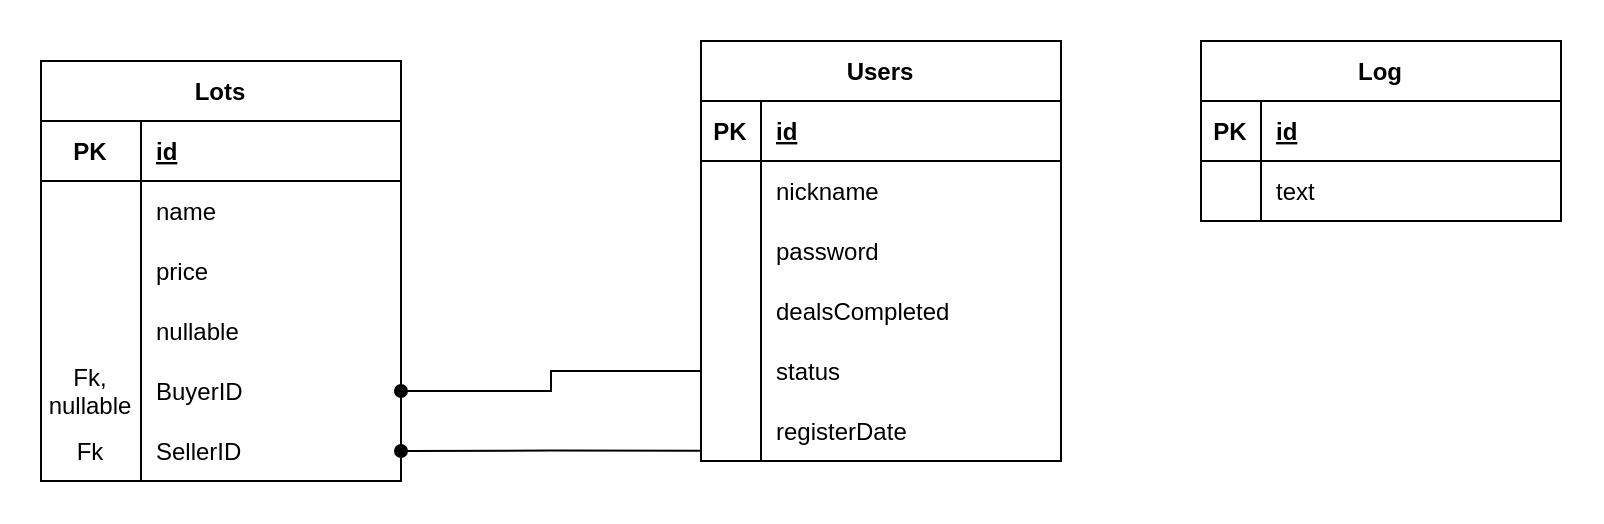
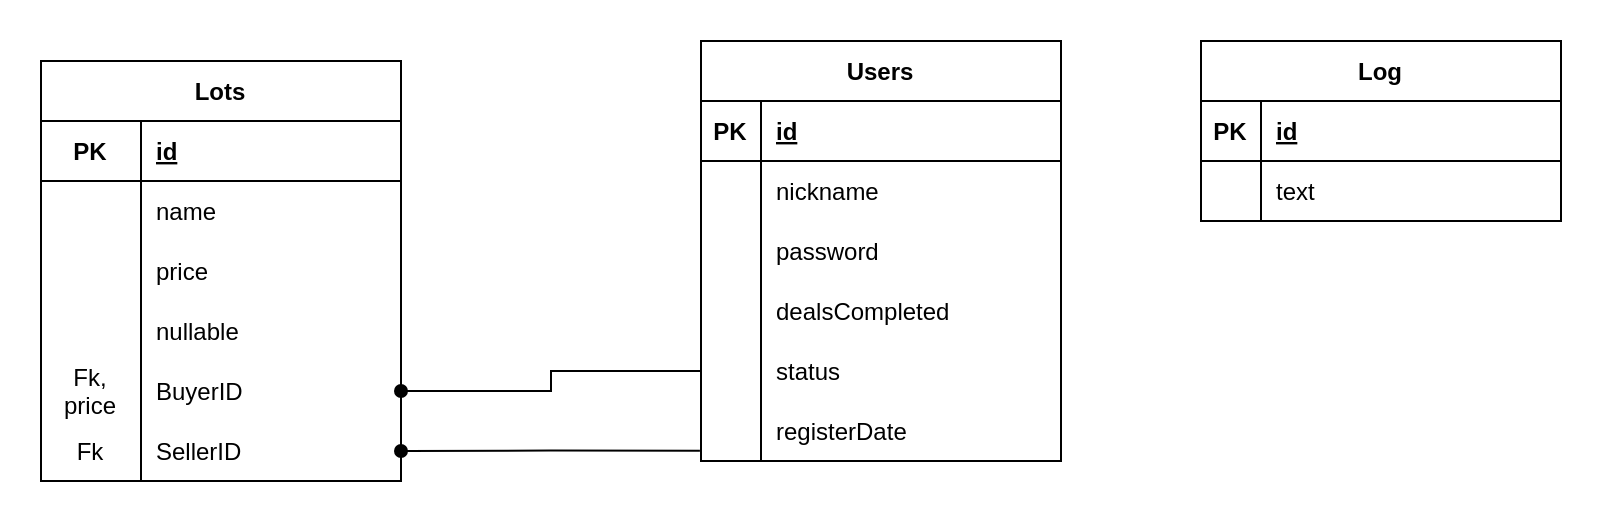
(90, 378) -> (90, 378)
